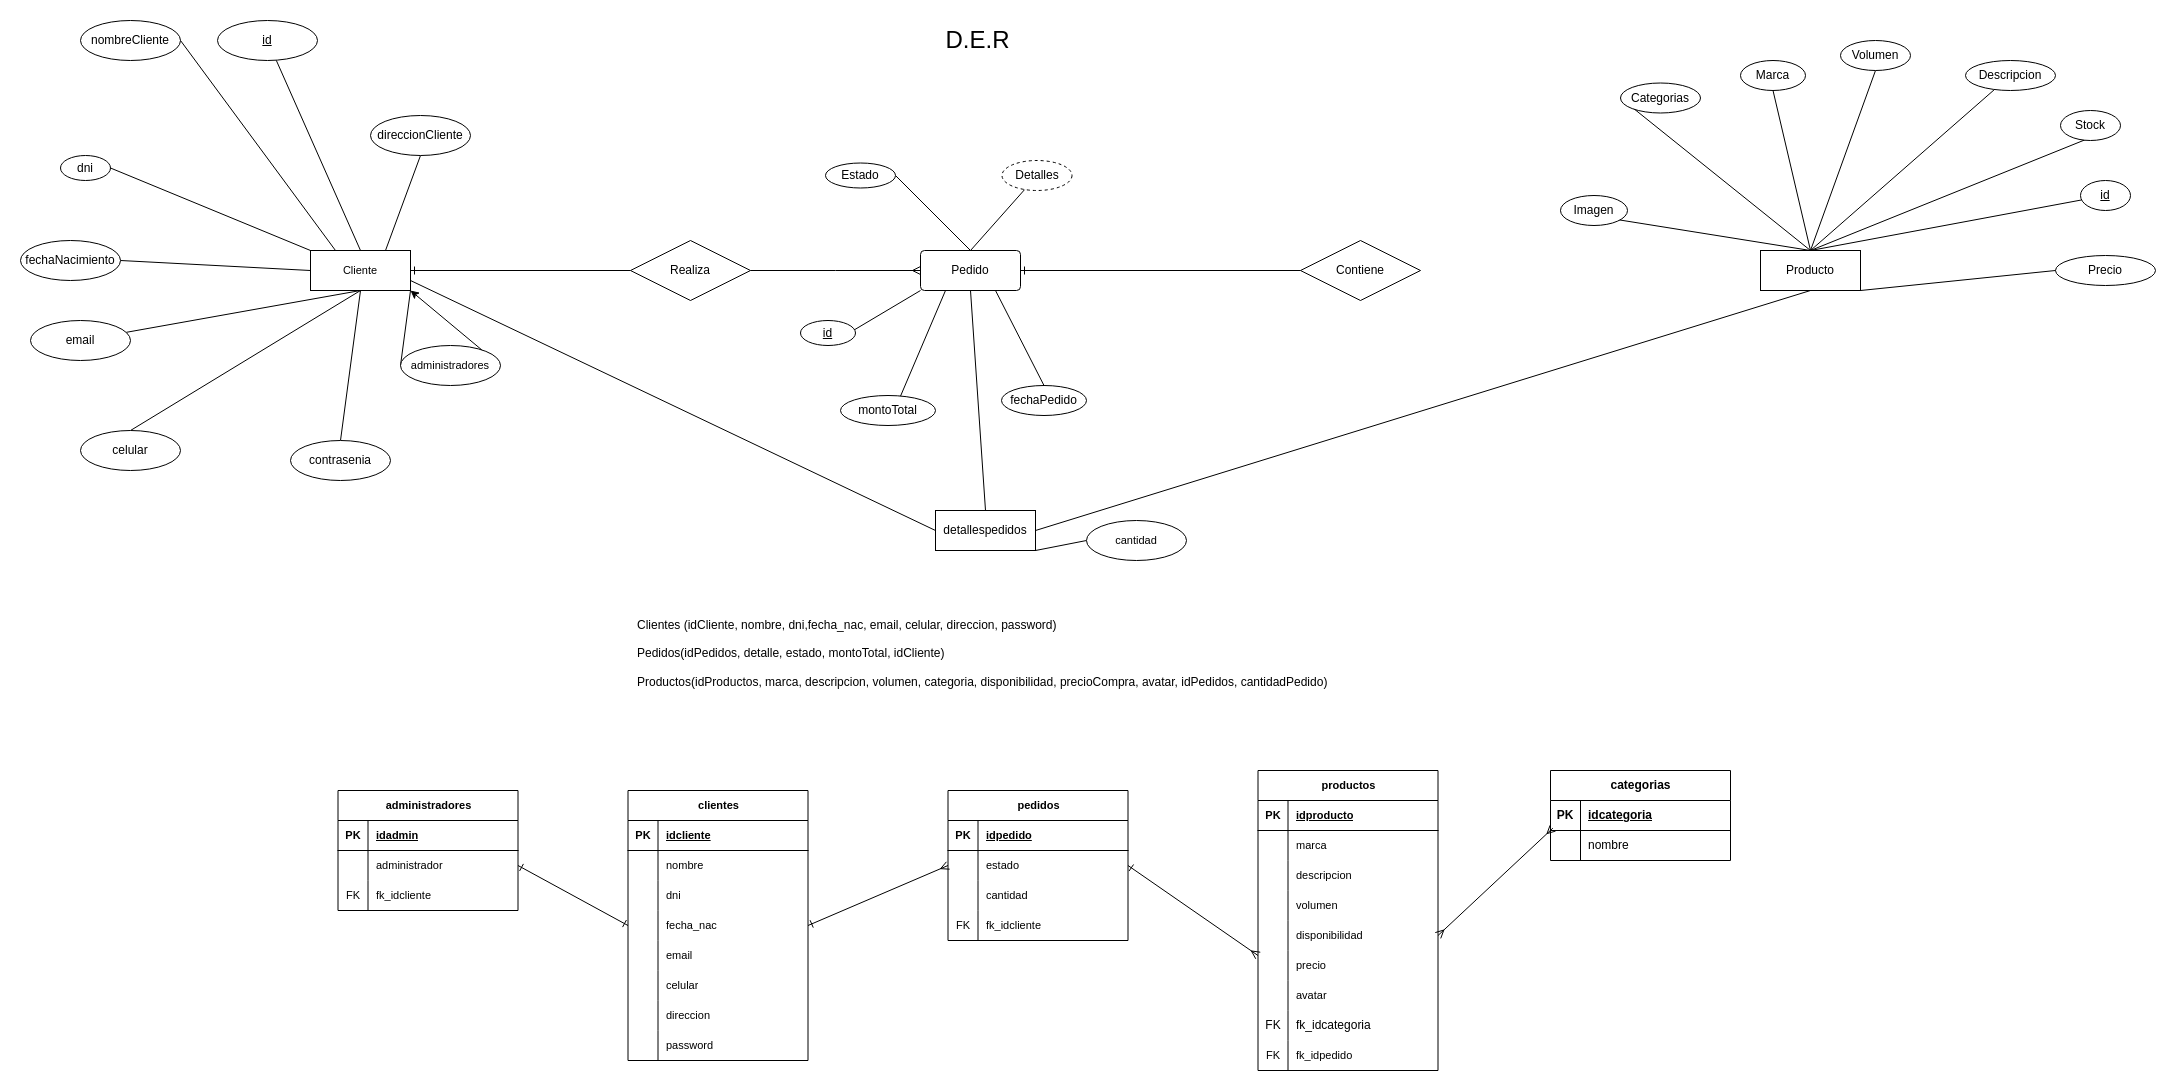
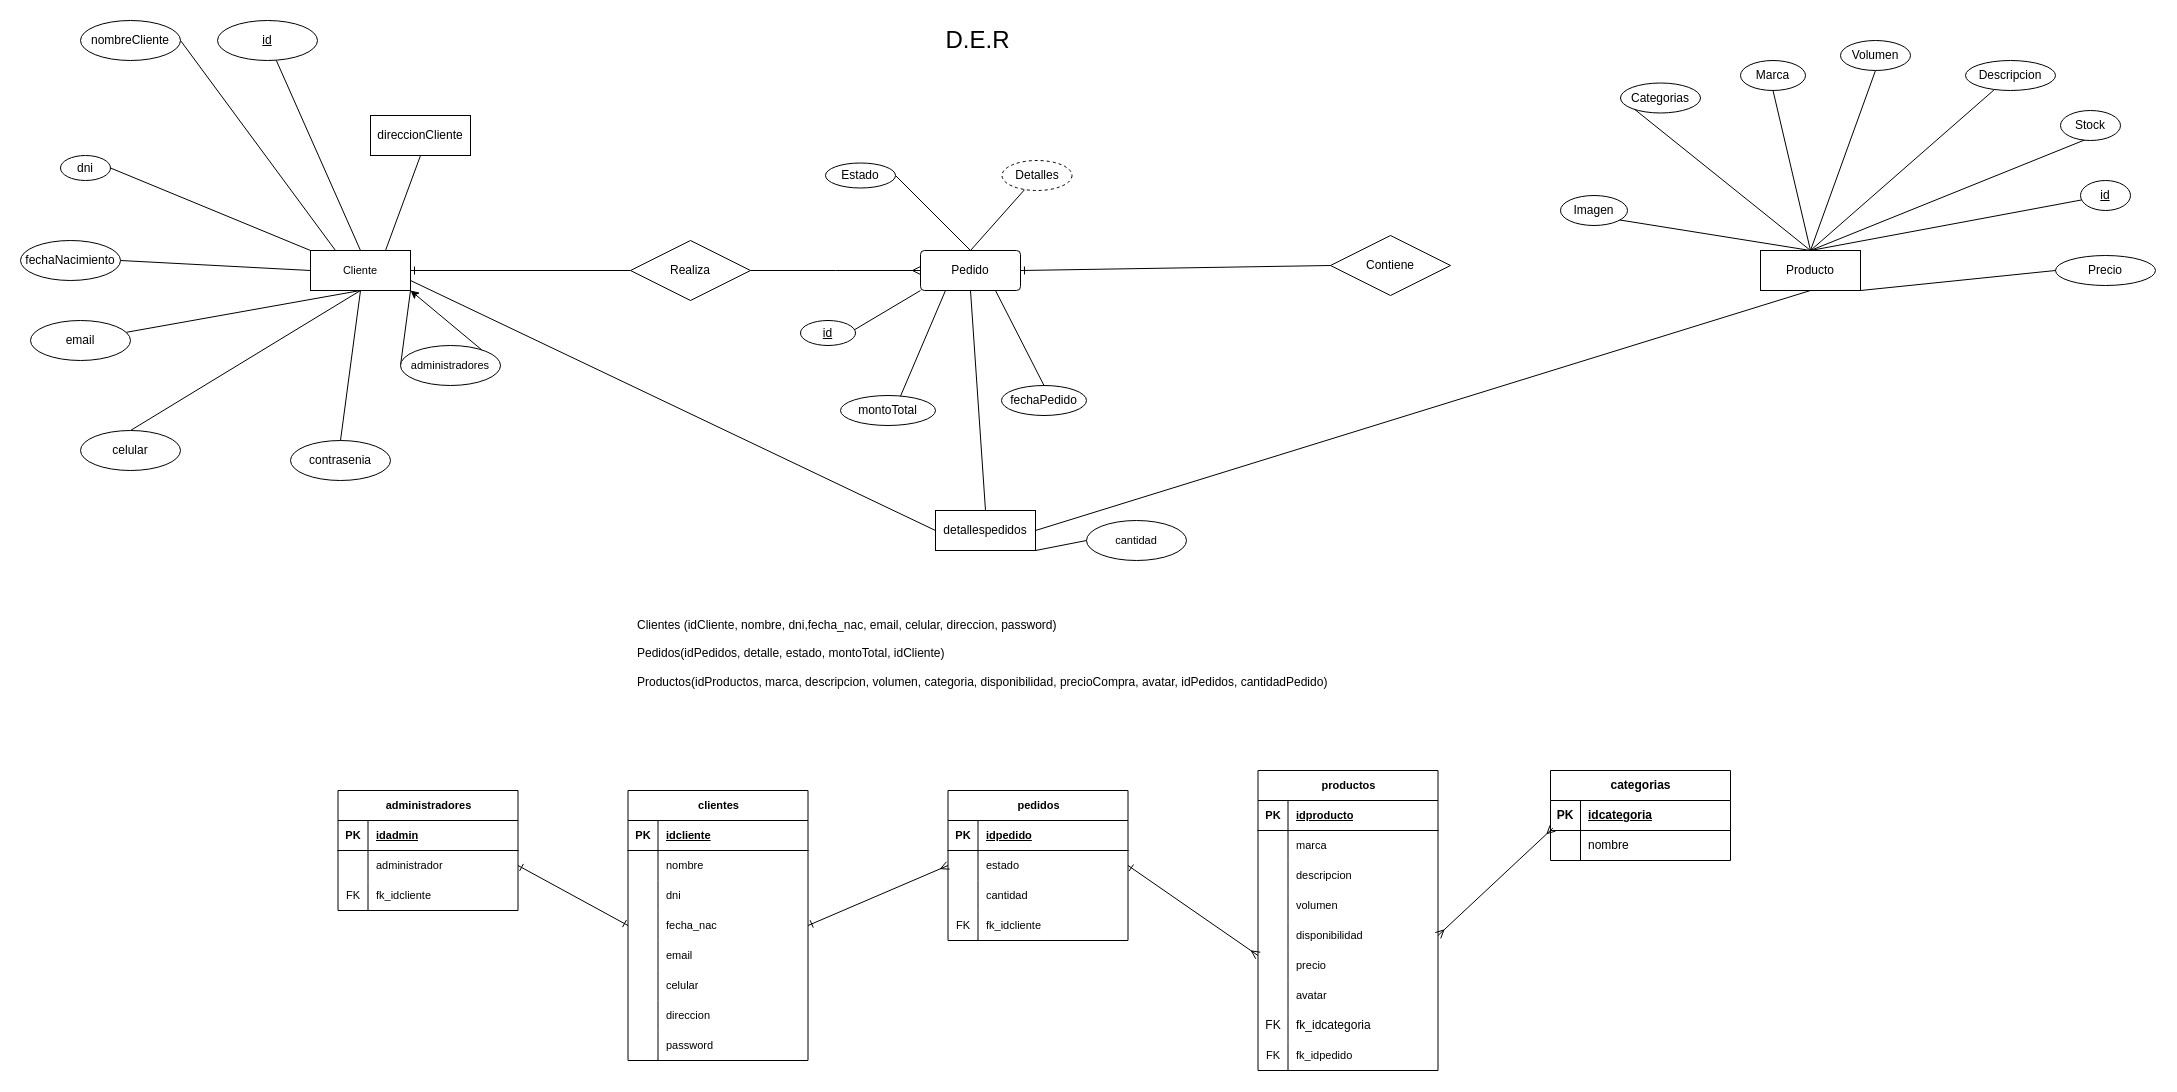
(421, 136) -> (421, 136)
(1361, 271) -> (1391, 266)
